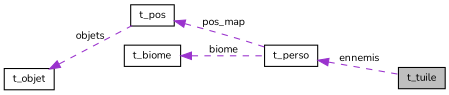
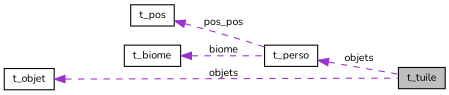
(223, 22) -> (223, 22)
(96, 45) -> (232, 79)
(358, 58) -> (358, 58)
